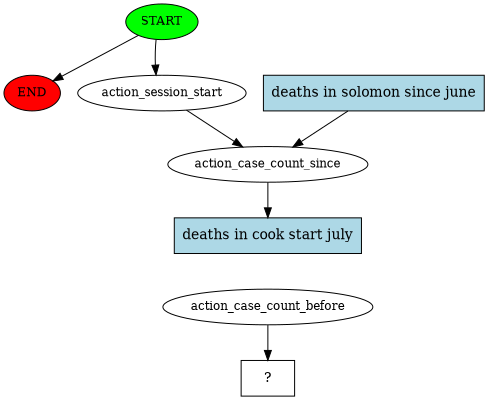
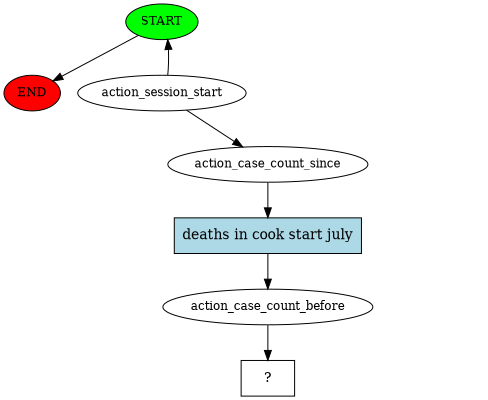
(155, 52) -> (169, 62)
(374, 93) -> none
none -> (268, 266)
